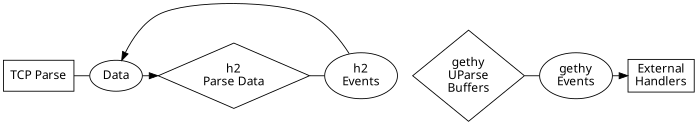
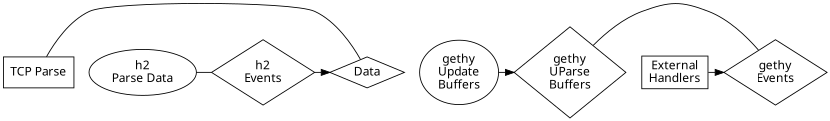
none -> (459, 72)
(116, 76) -> (367, 72)
(146, 76) -> none
(234, 76) -> (143, 72)
(361, 76) -> (263, 72)
(576, 76) -> (775, 72)
(616, 76) -> (712, 72)
